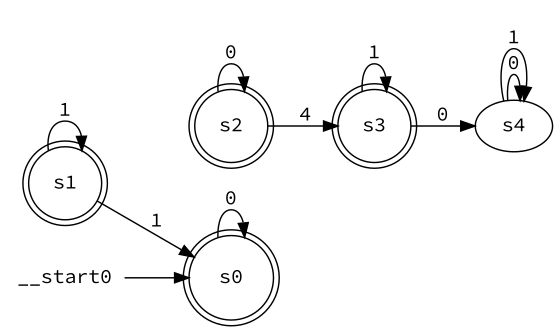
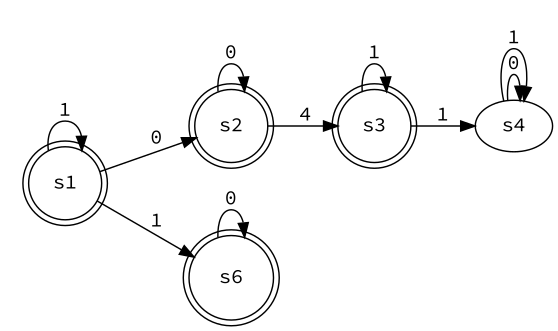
(443, 115) -> (443, 115)
none -> (141, 157)
(65, 278) -> none
(231, 278) -> (231, 278)
